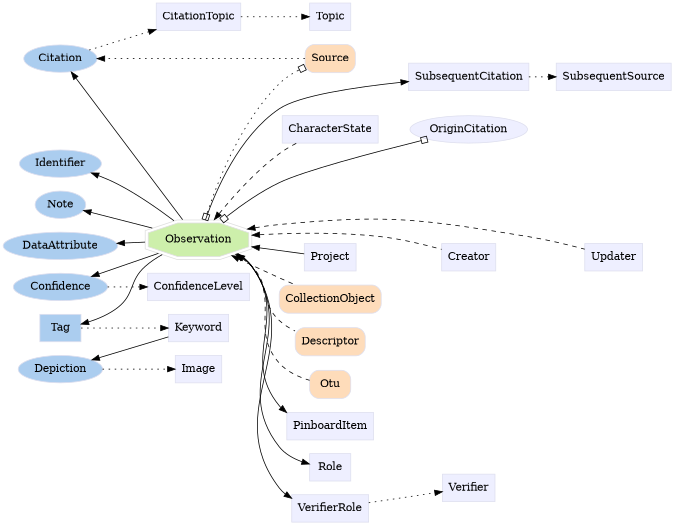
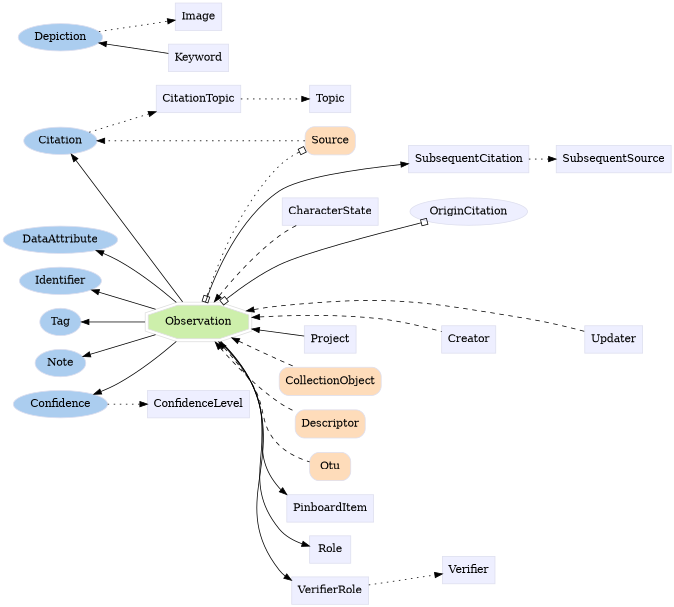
(60, 328) -> (60, 322)
(121, 328) -> none
